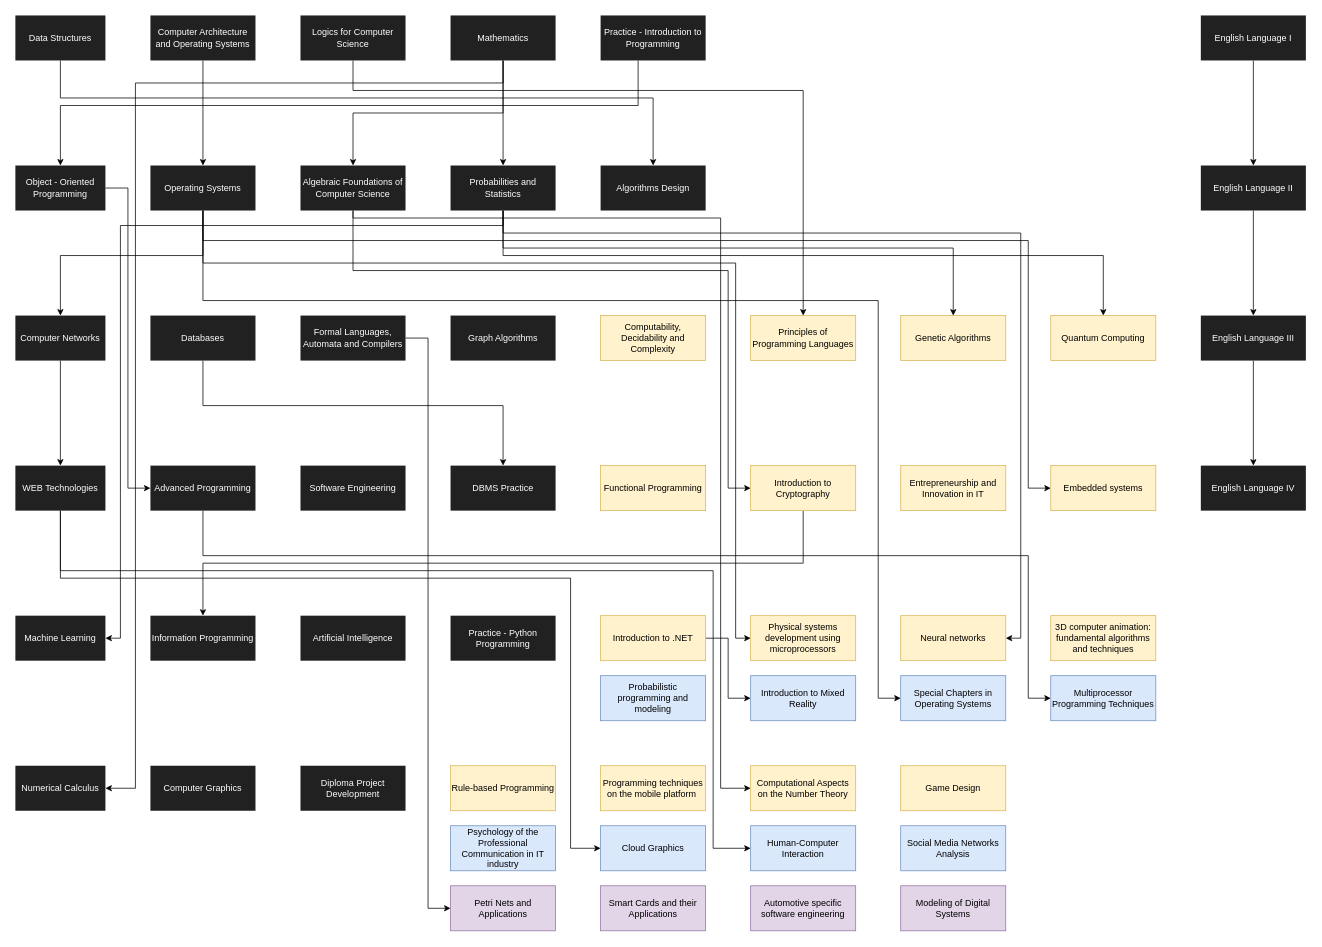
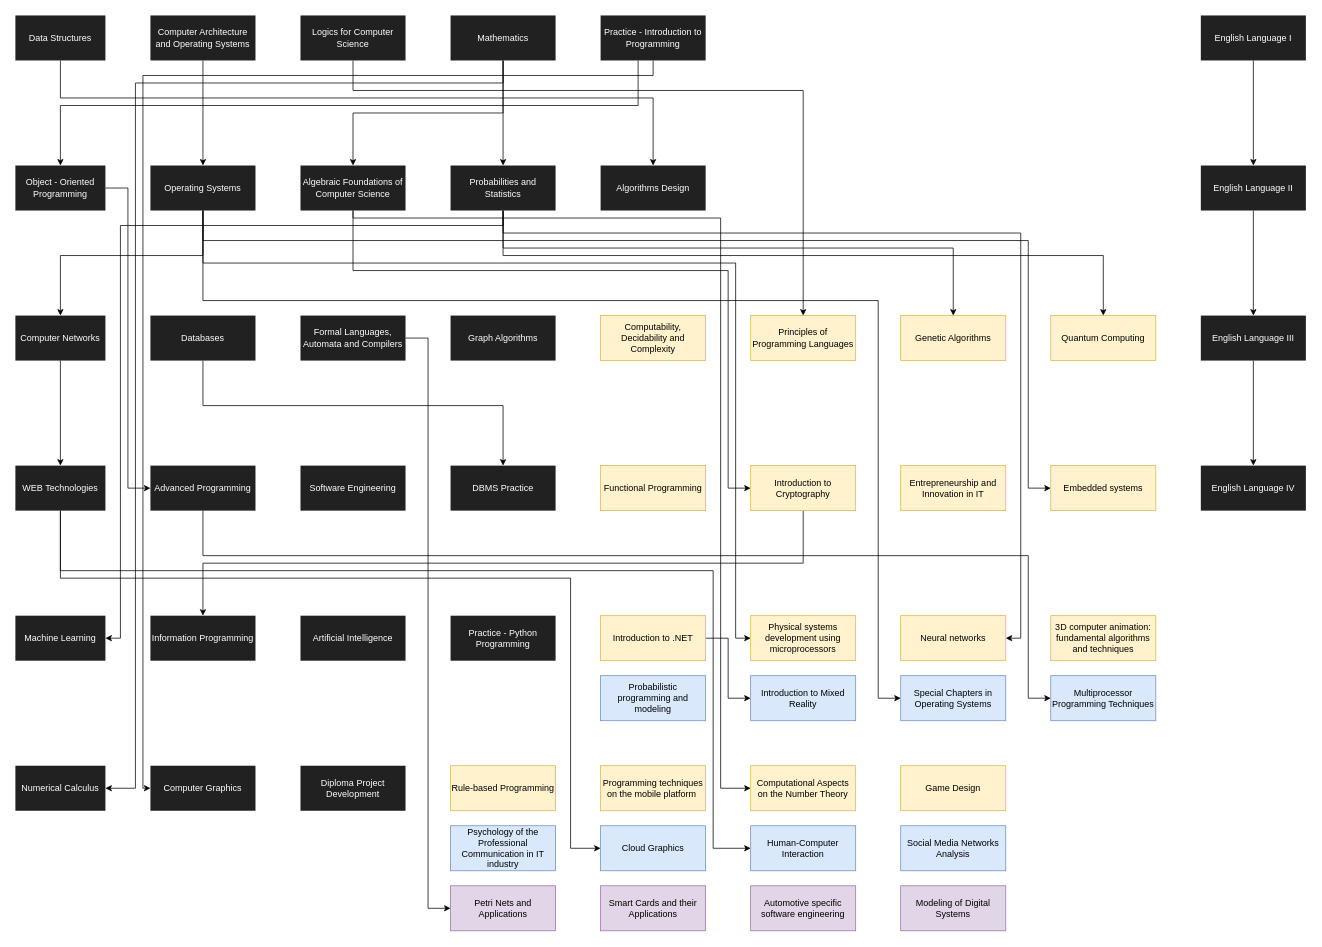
none -> (398, 75)
